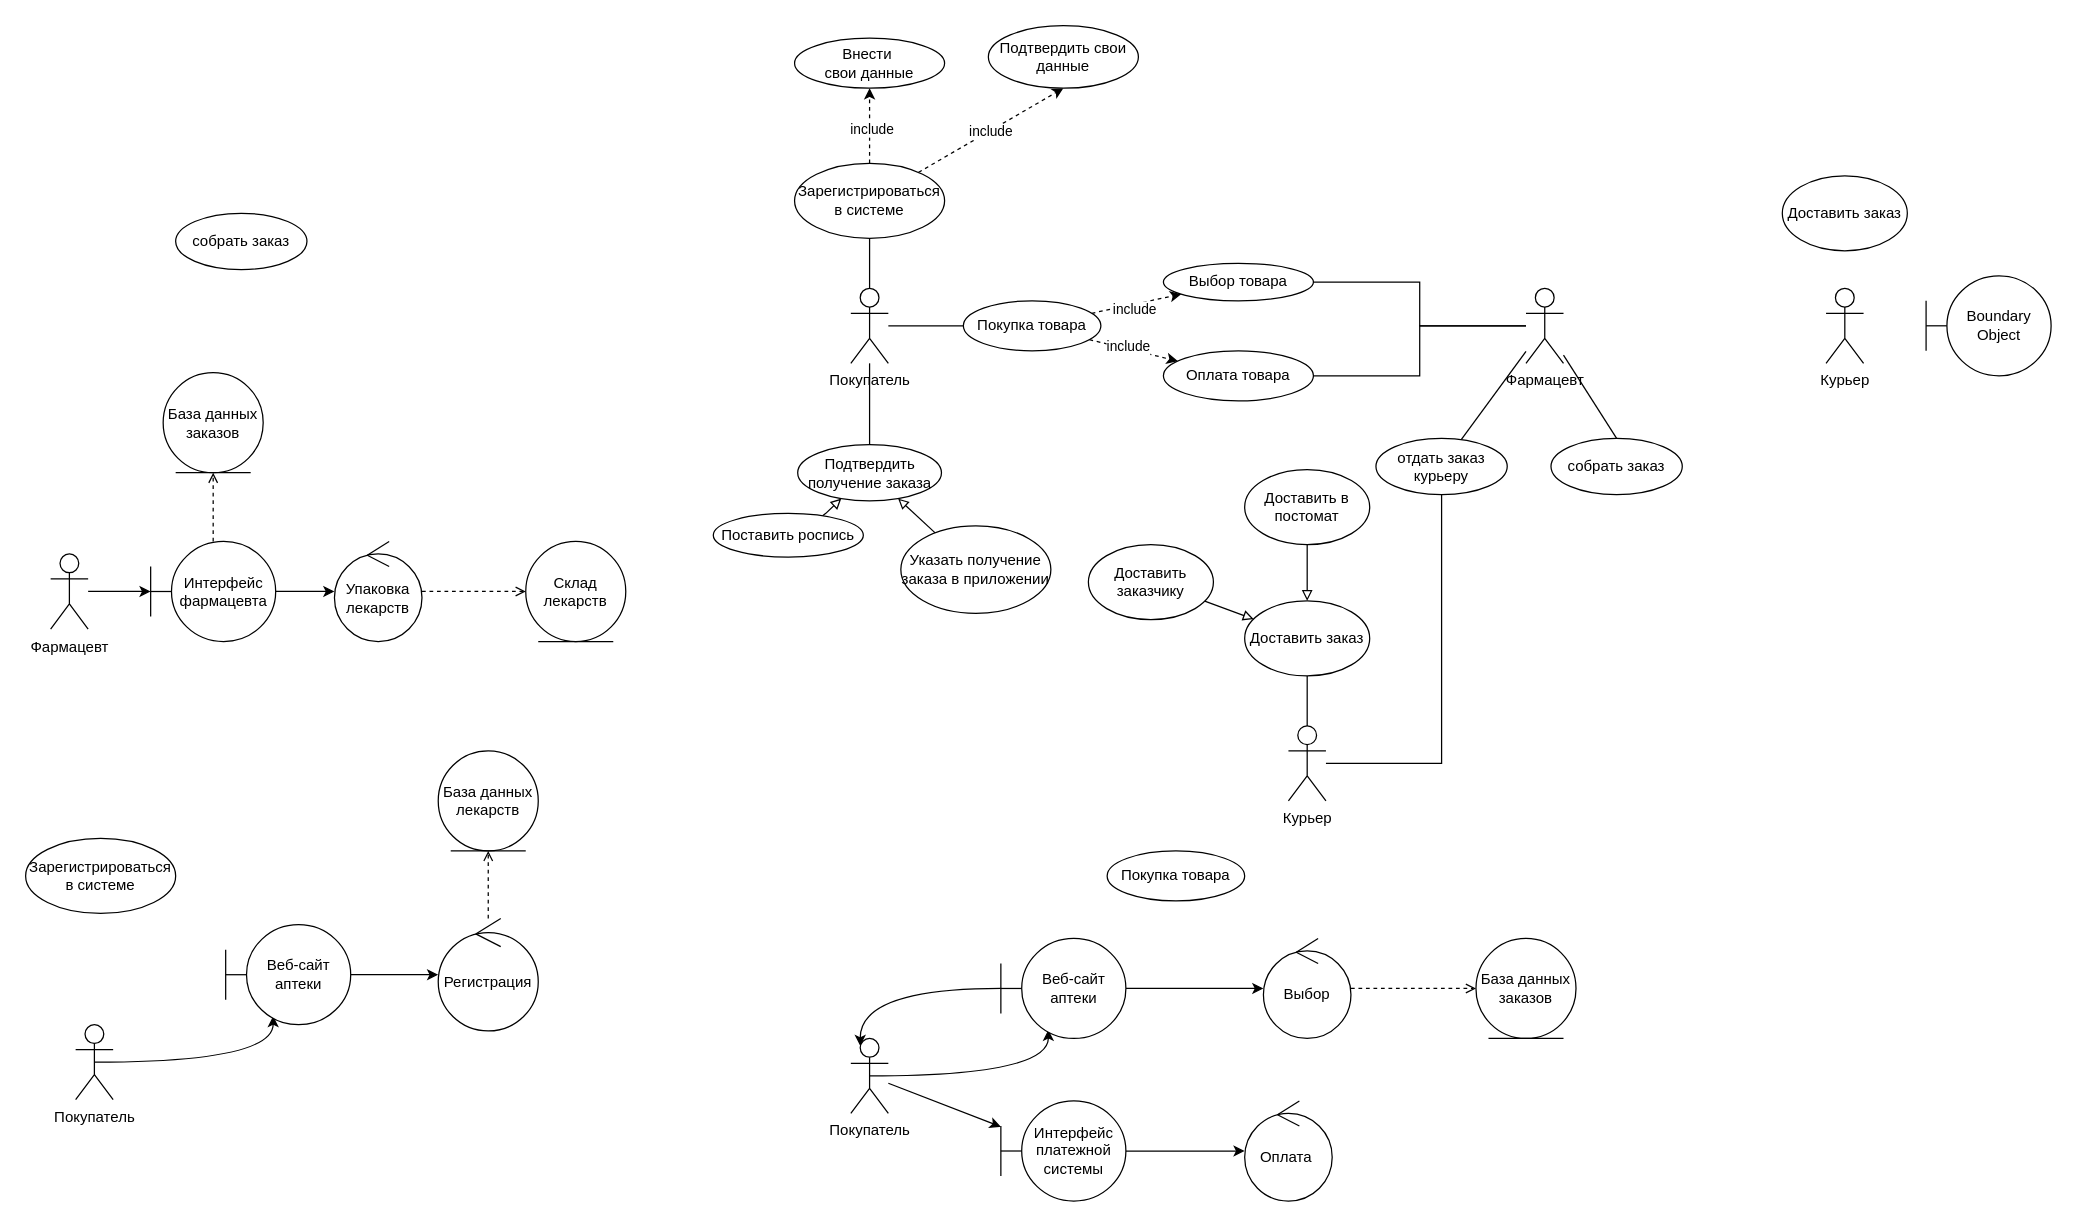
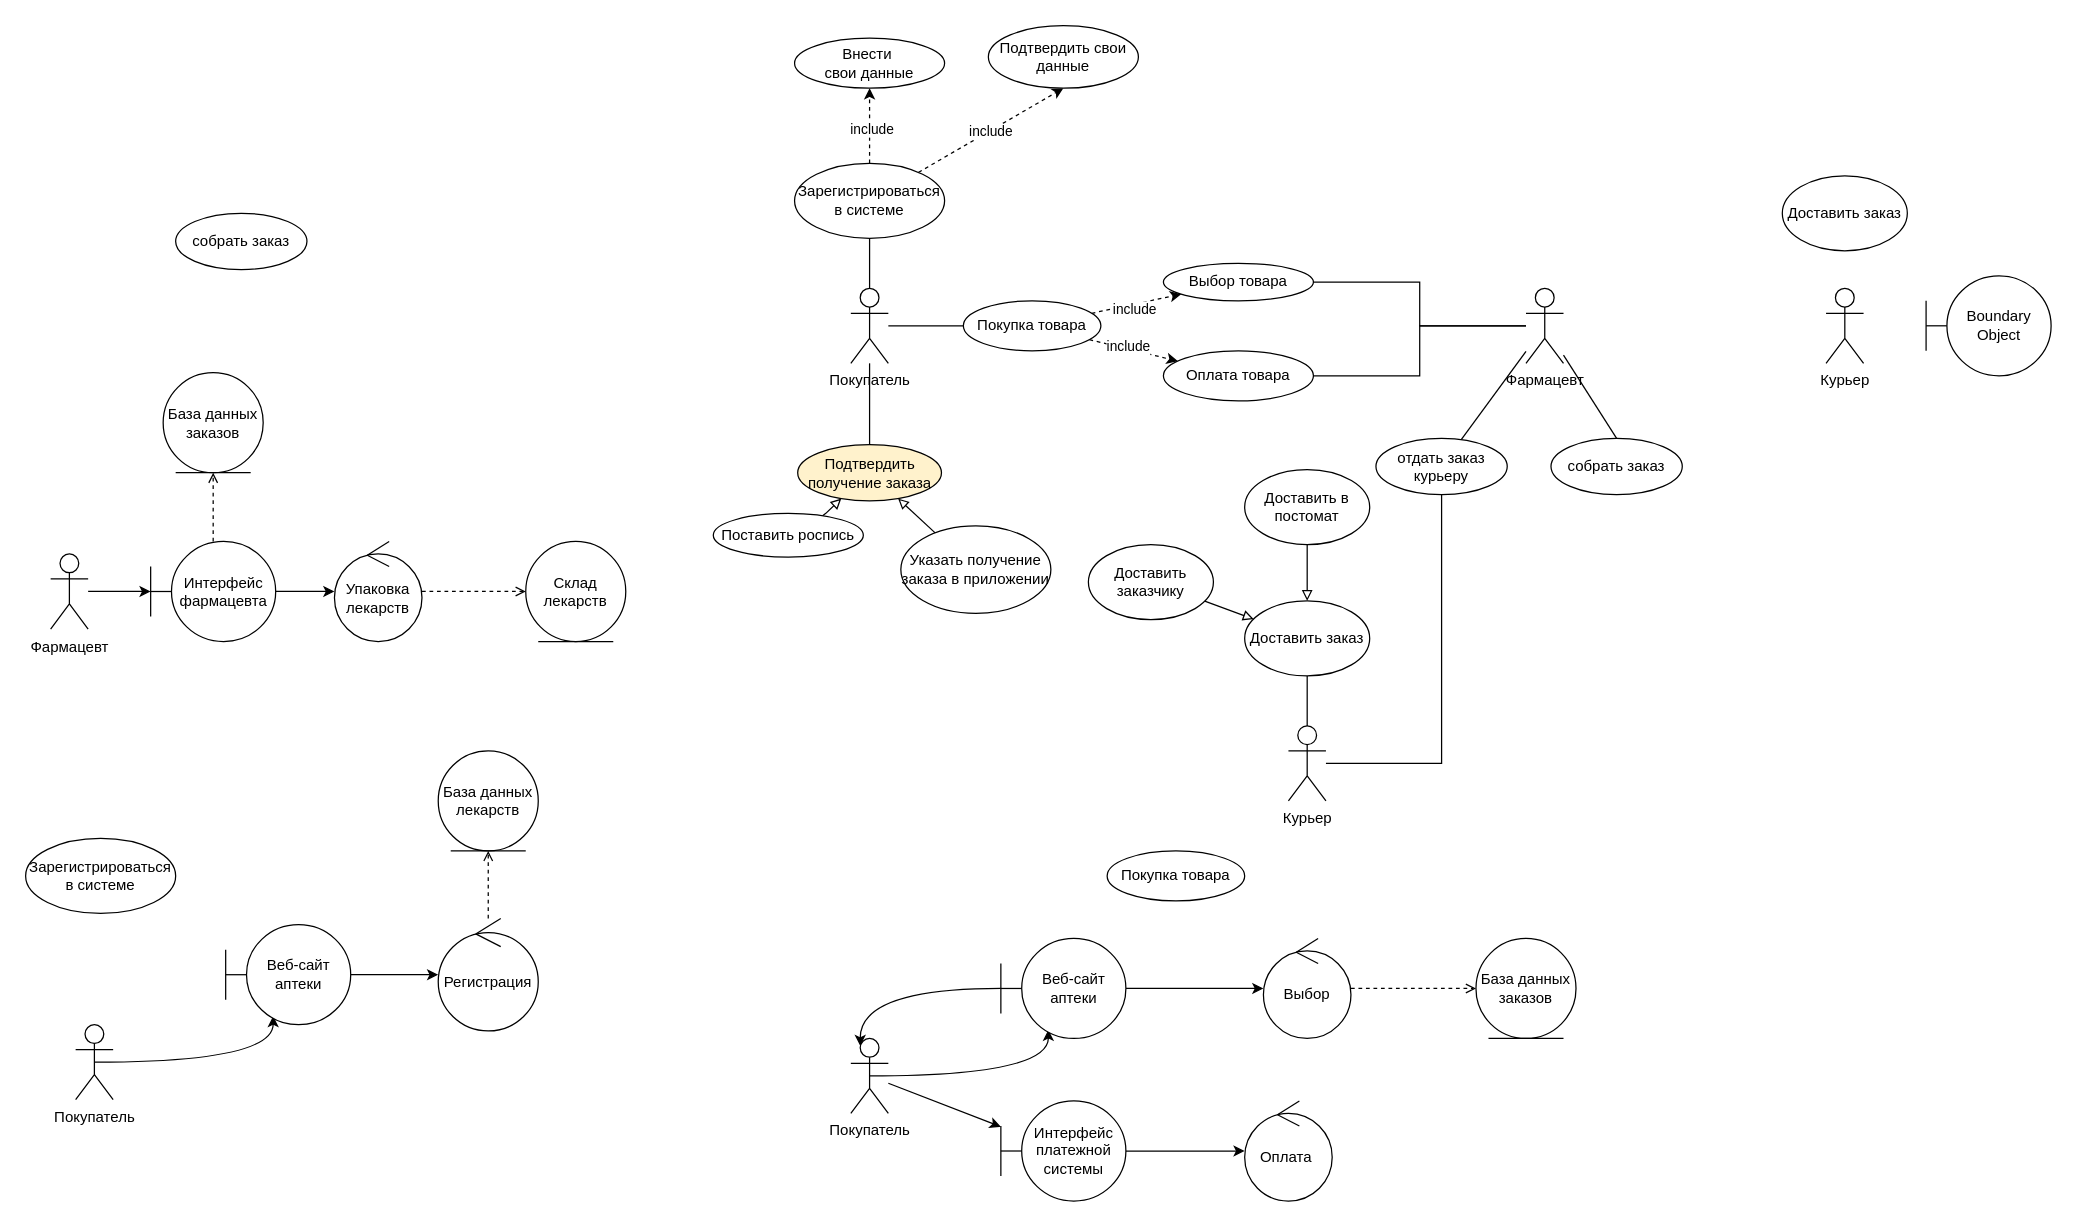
(869, 473) -> (869, 473)
